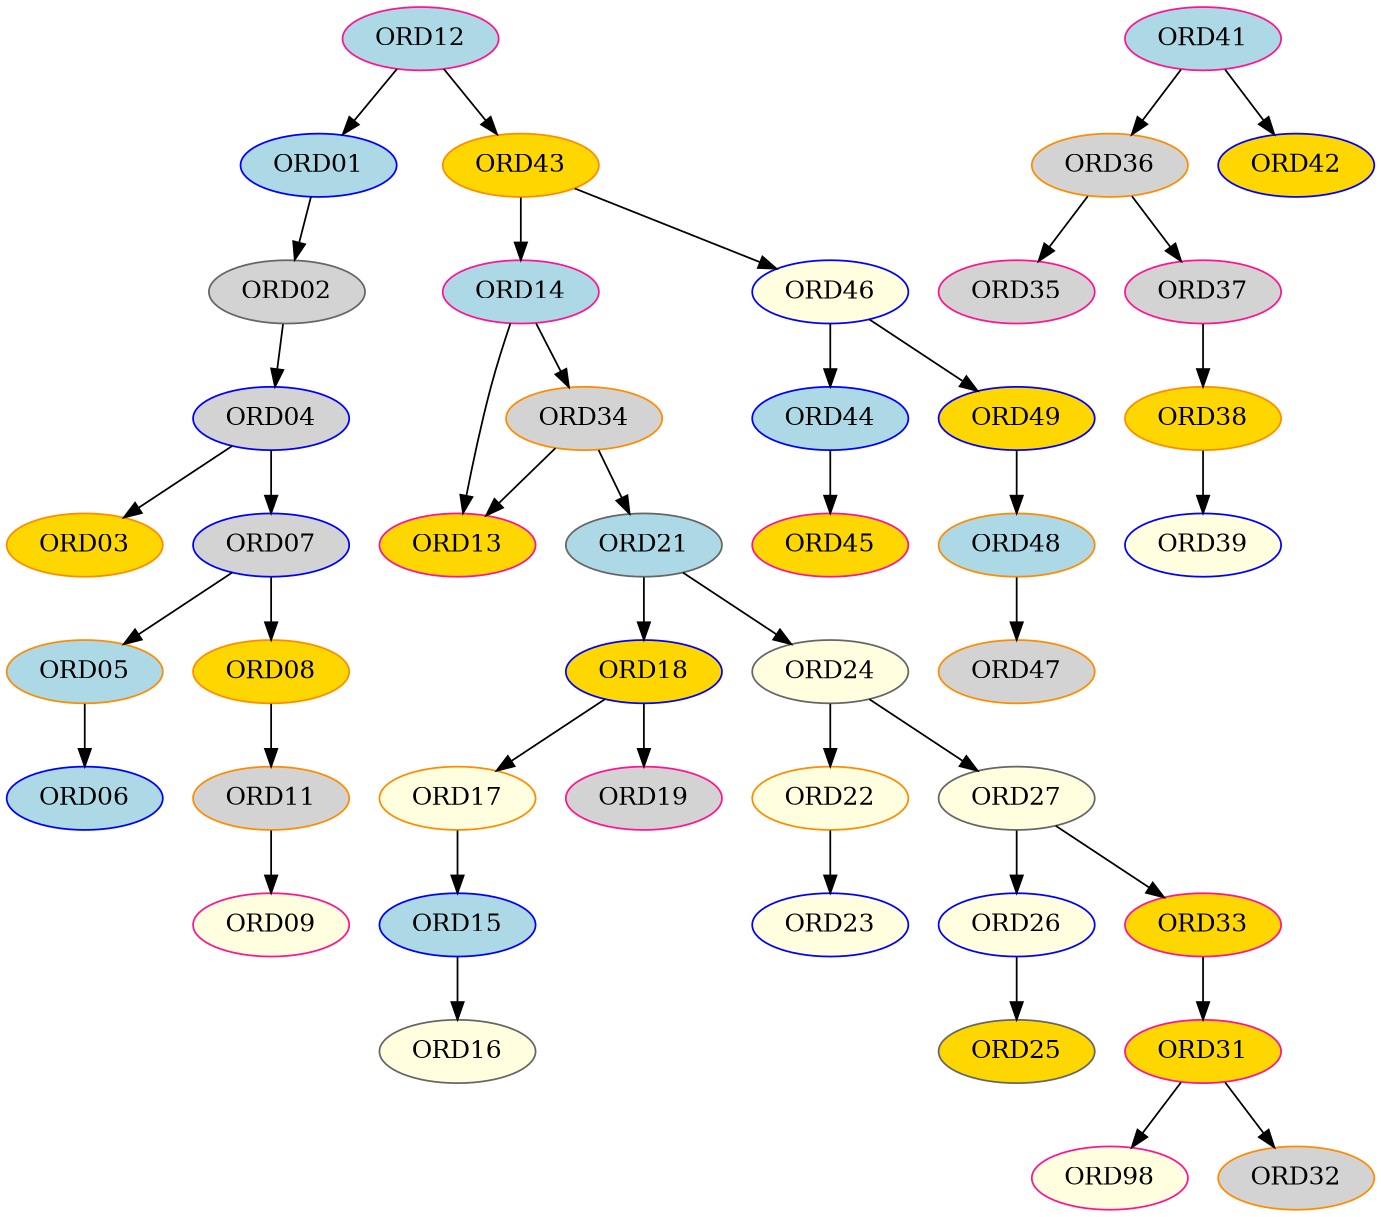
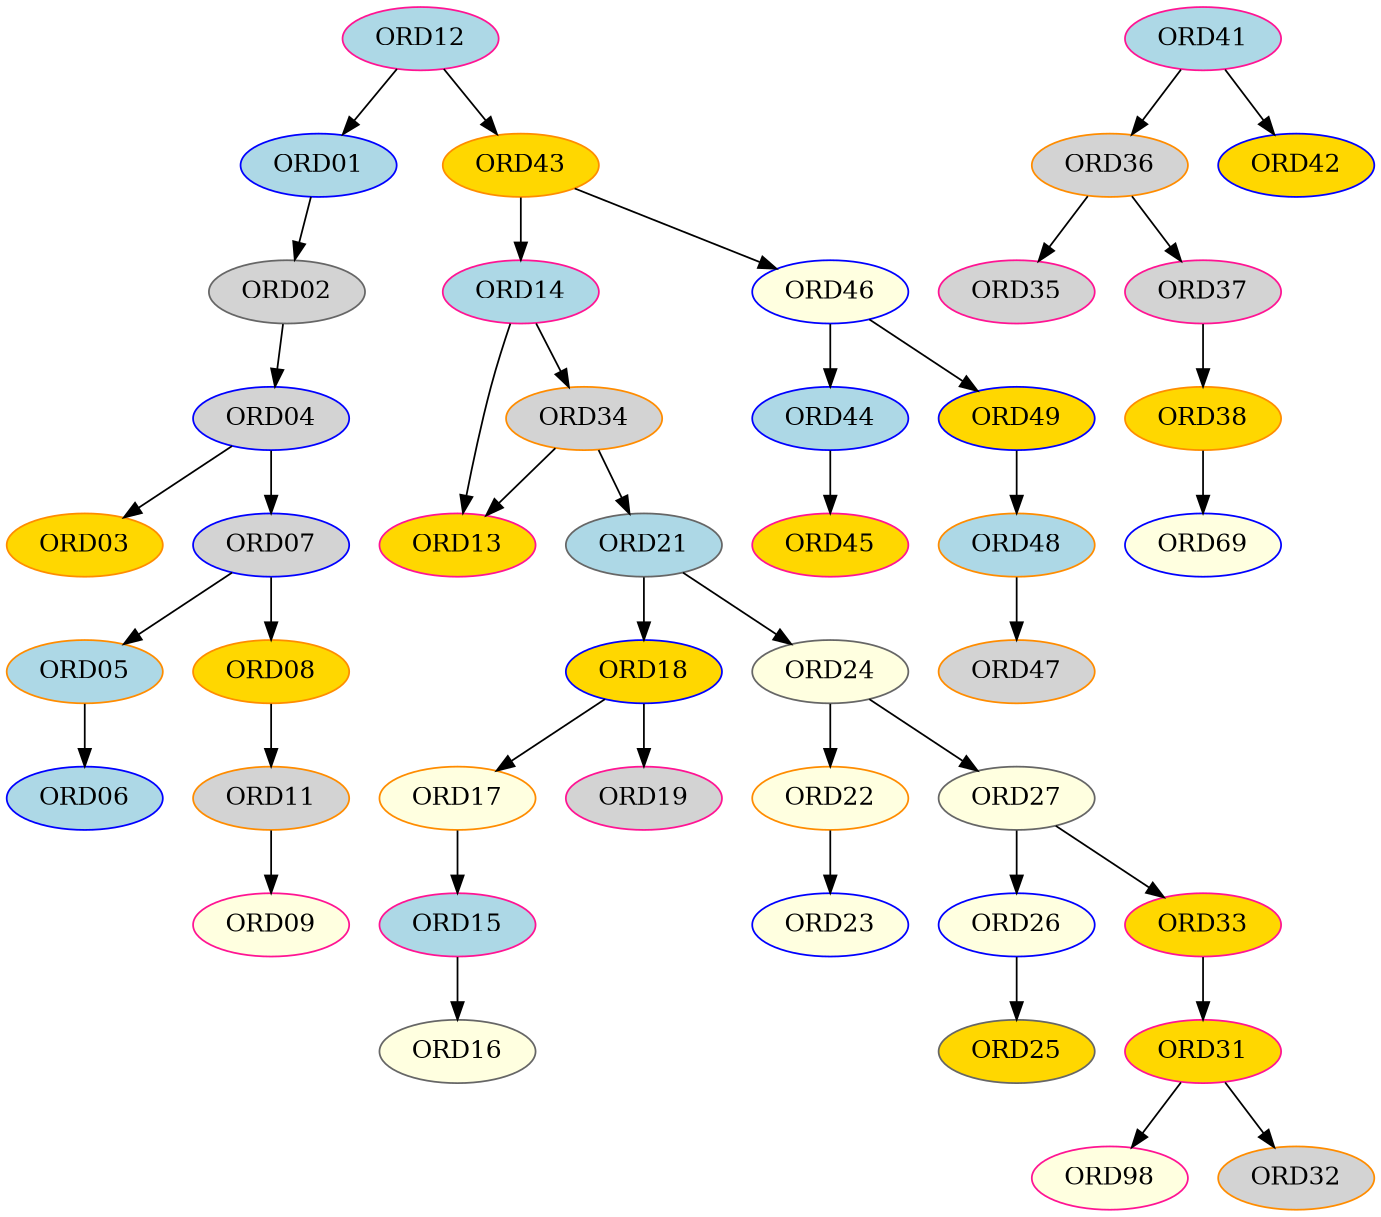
(1203, 545) -> (1203, 545)
(458, 925) -> (458, 925)
